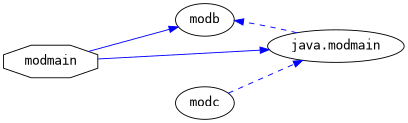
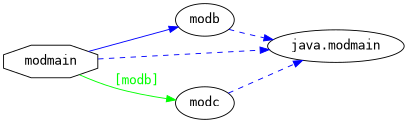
(270, 27) -> (246, 34)
(179, 55) -> (179, 55)
none -> (122, 90)
